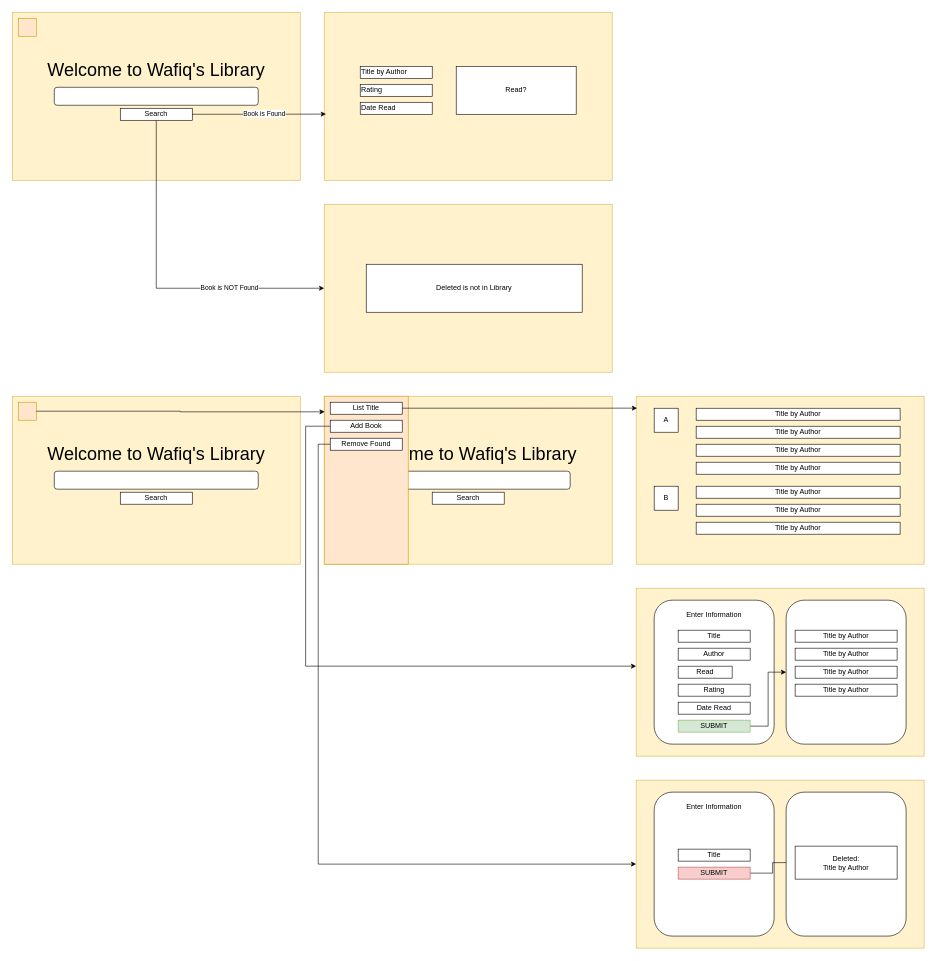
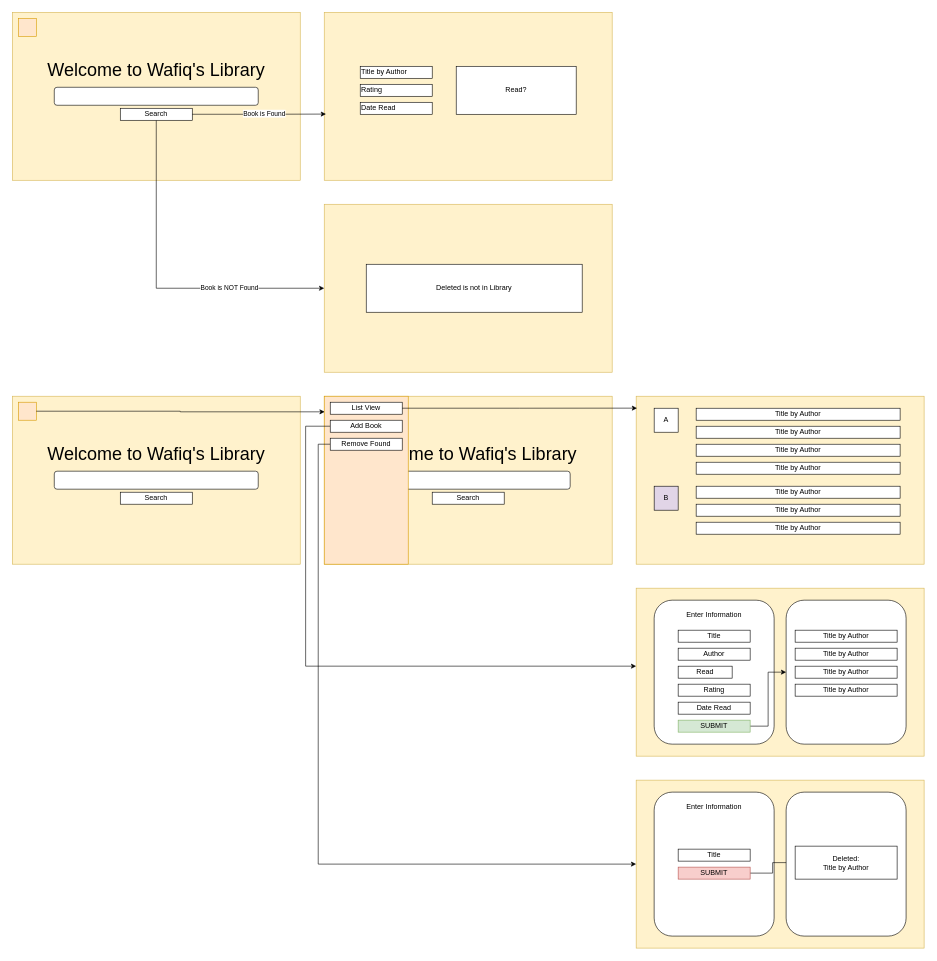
(366, 408) -> (366, 408)
(666, 498) -> (666, 498)
